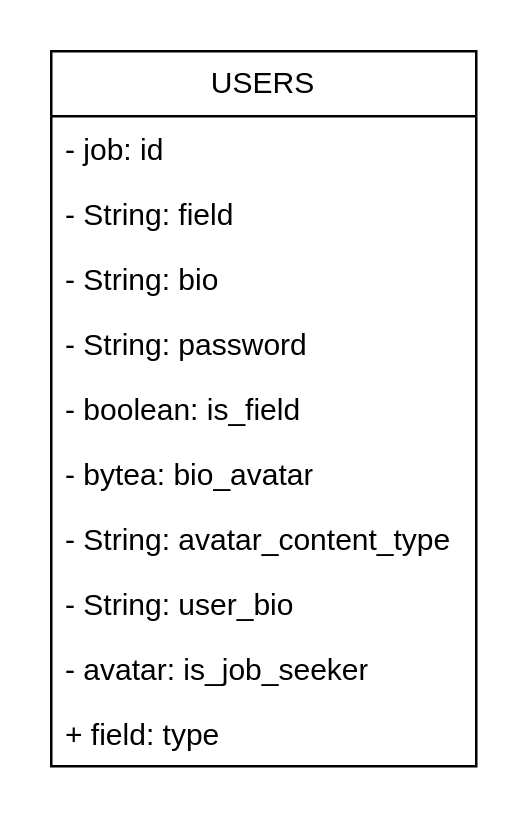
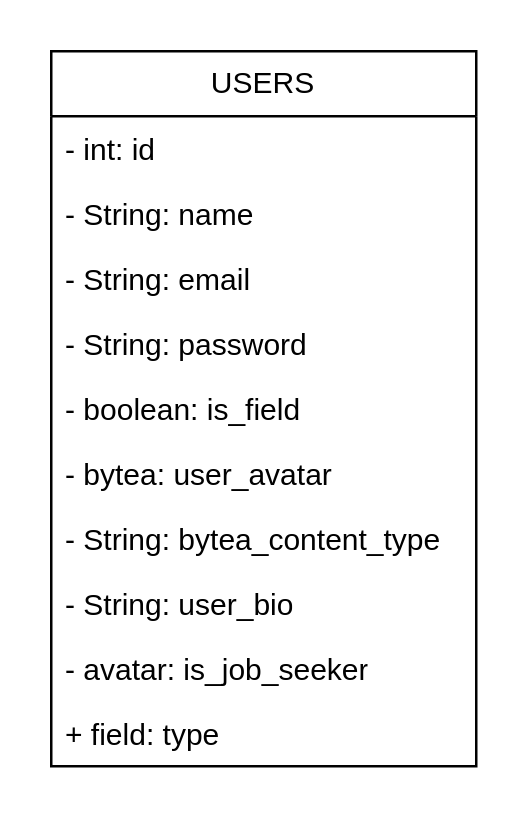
(126, 152) -> (122, 152)
(169, 217) -> (168, 217)
(156, 282) -> (169, 282)
(210, 477) -> (223, 477)
(266, 560) -> (266, 560)
